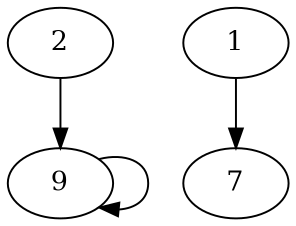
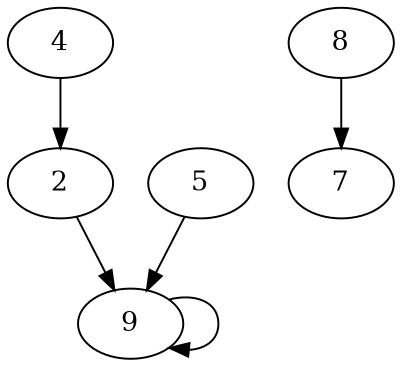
none -> (60, 43)
(236, 43) -> (341, 43)
none -> (201, 183)
